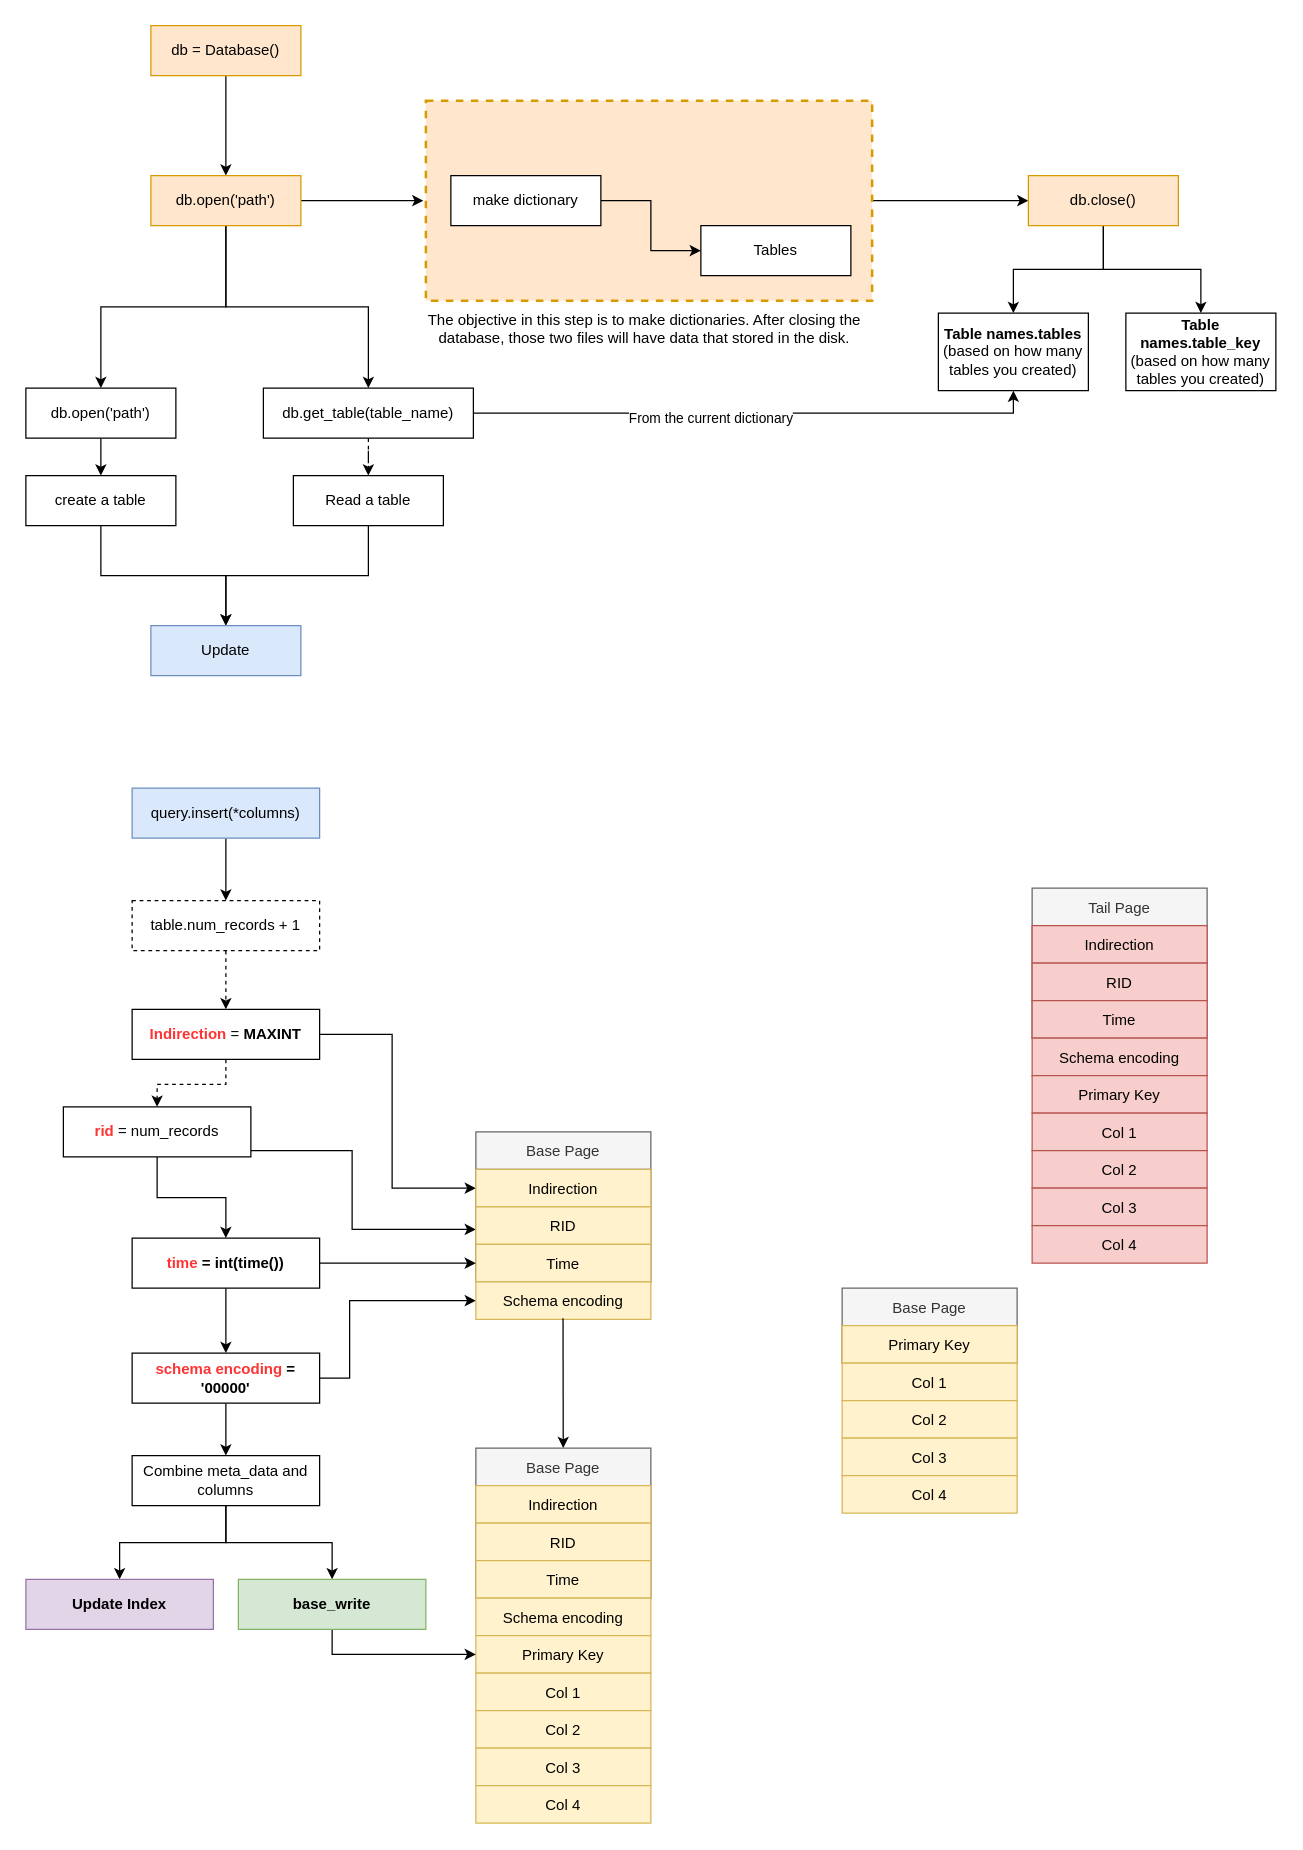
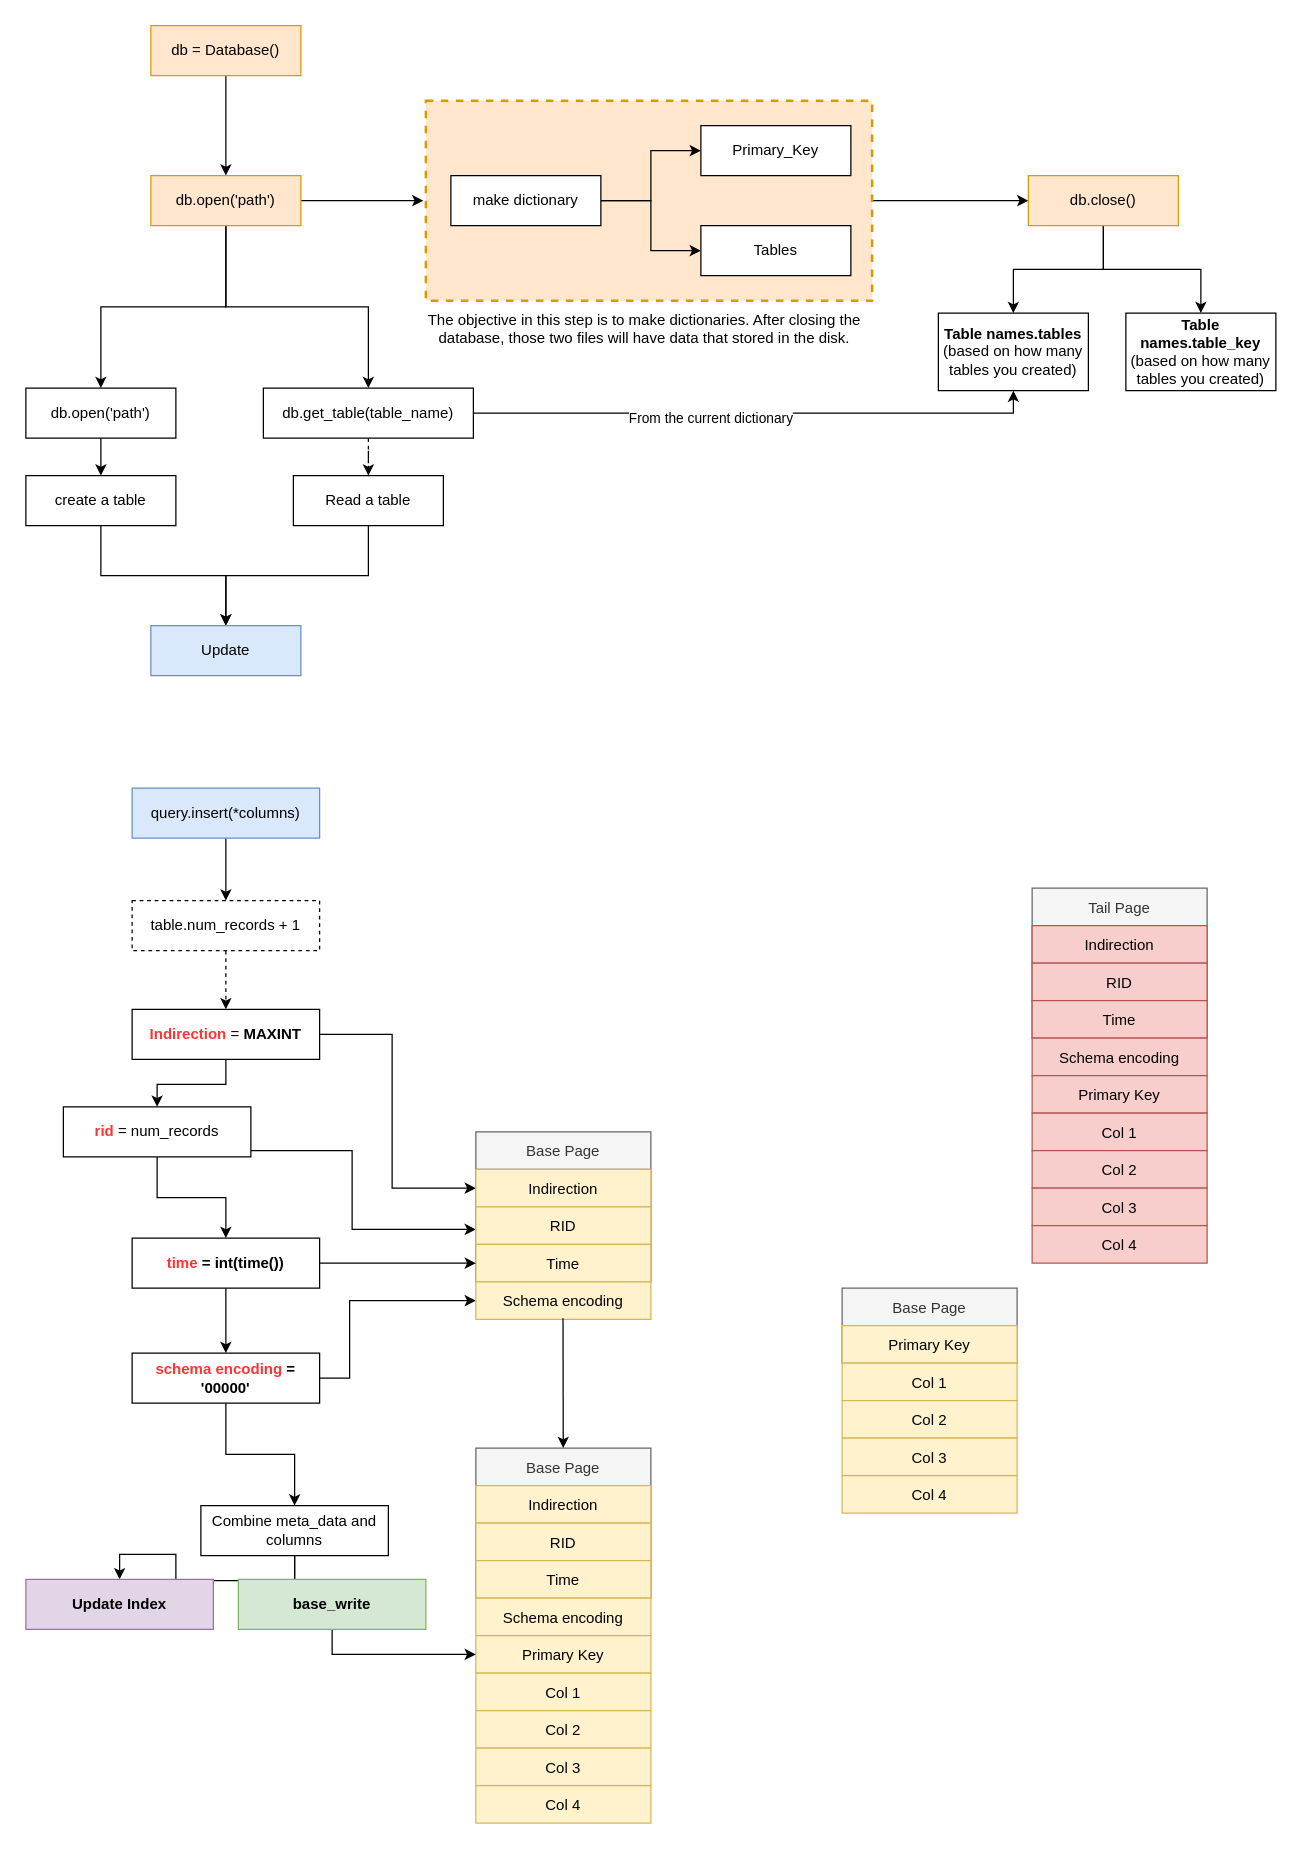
none -> (776, 151)
none -> (651, 154)
(197, 1084) -> (197, 1084)
(226, 1481) -> (294, 1531)
